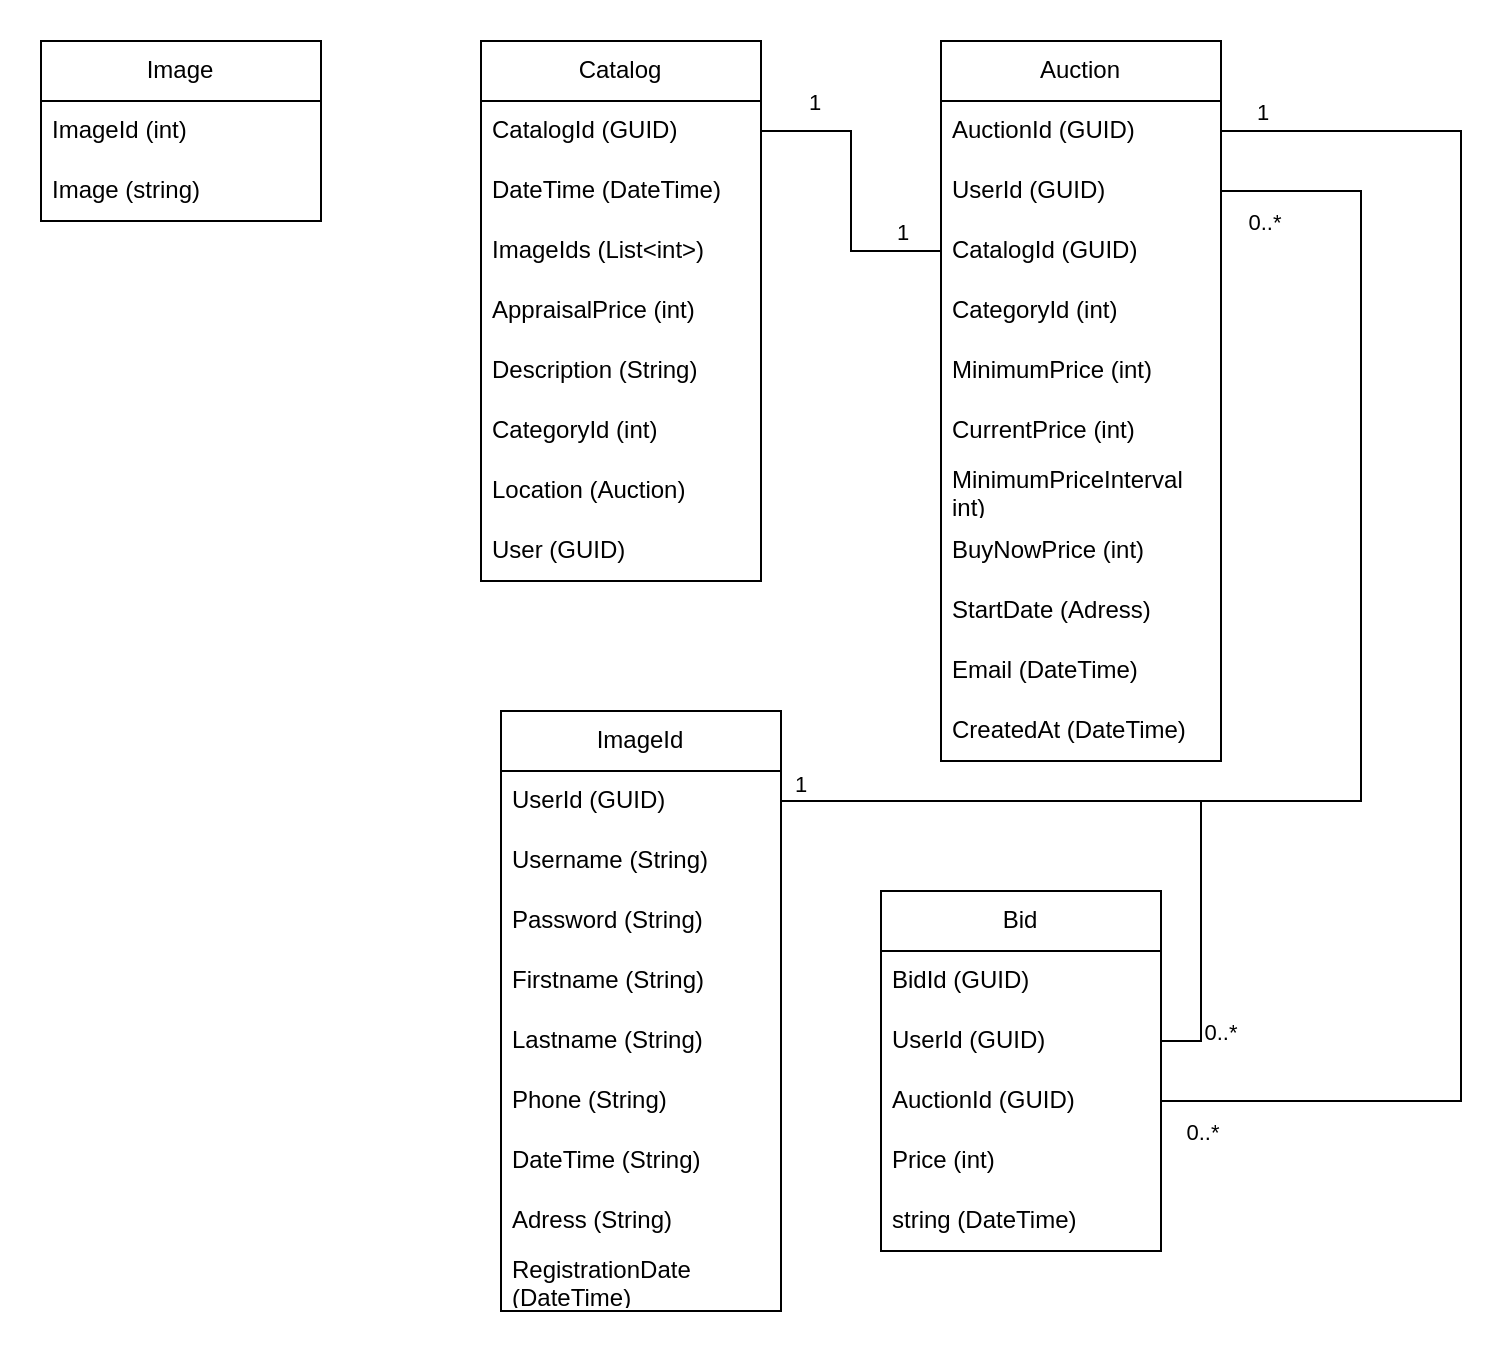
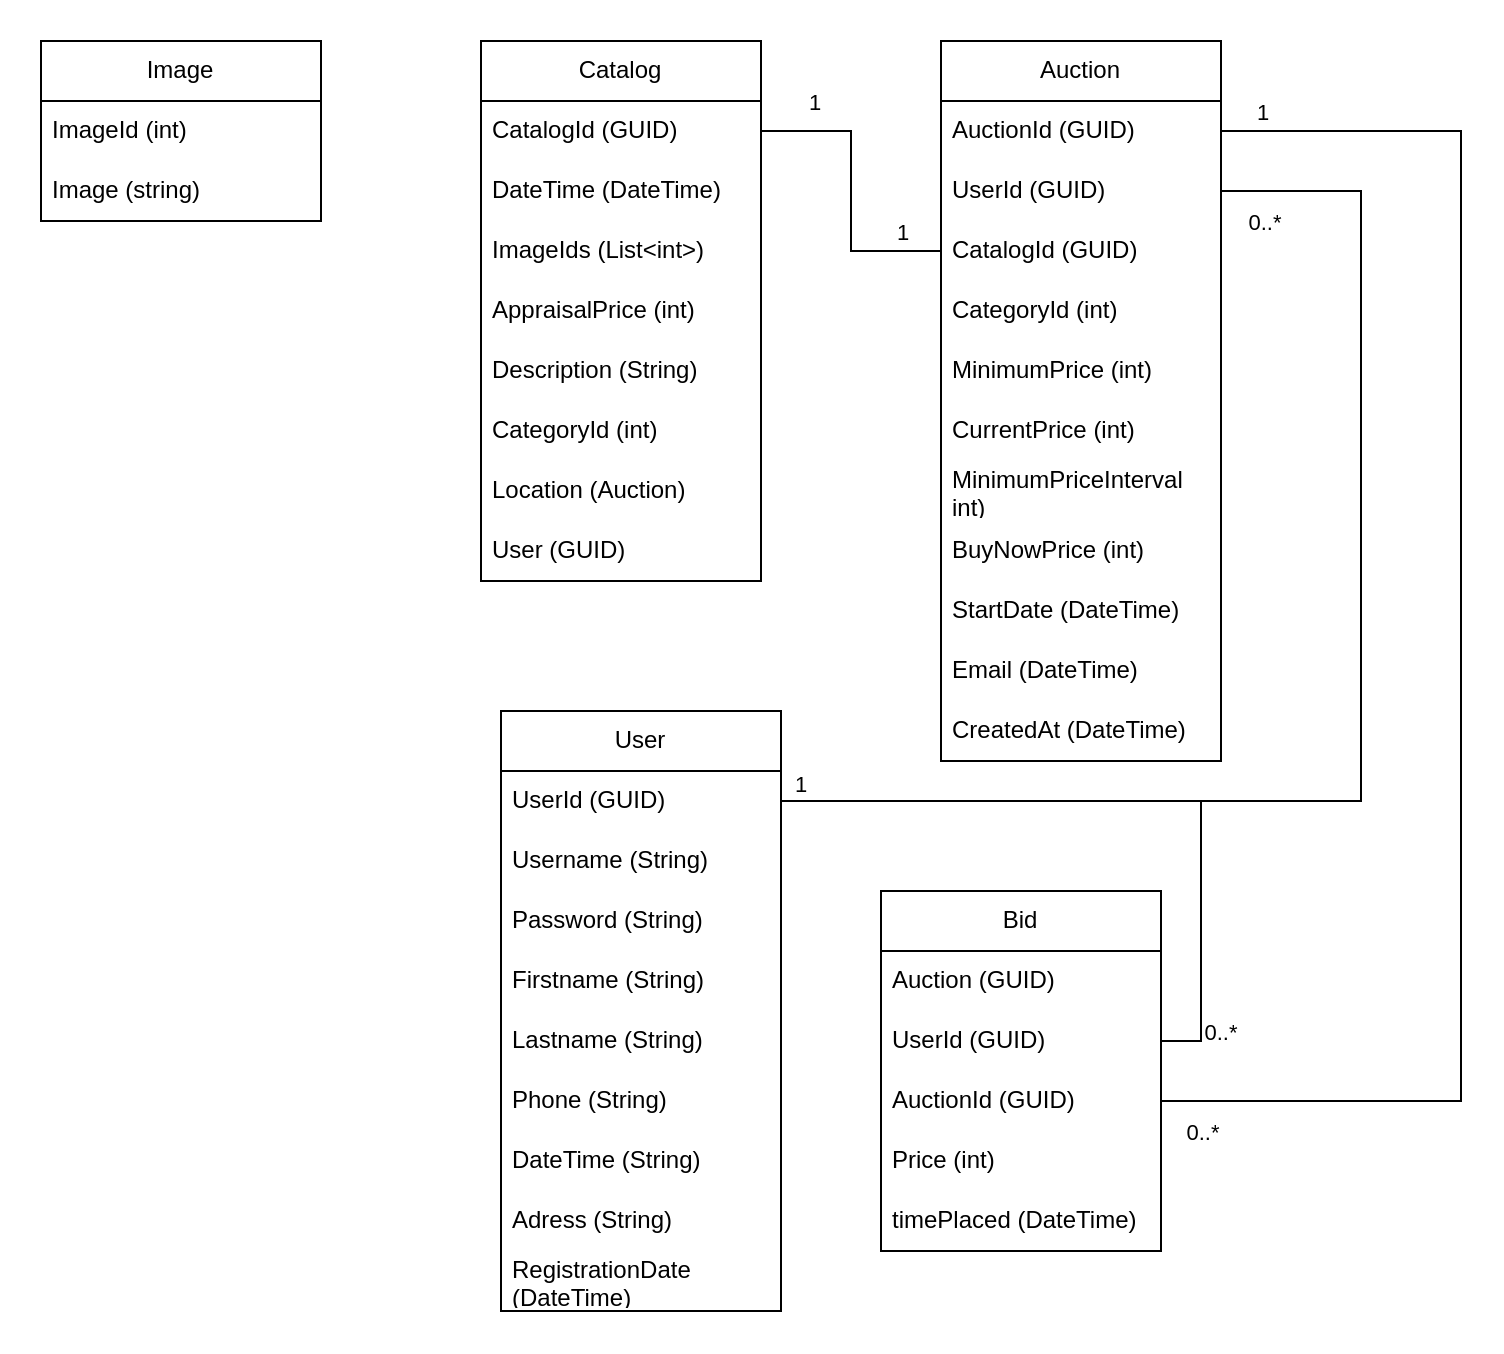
(1071, 611) -> (1081, 611)
(641, 741) -> (641, 741)
(967, 981) -> (981, 981)
(998, 1221) -> (1022, 1221)
